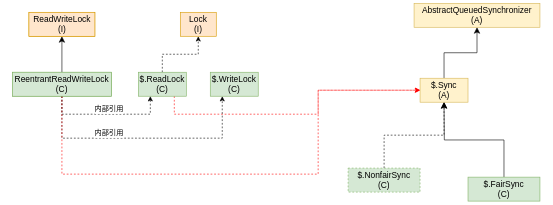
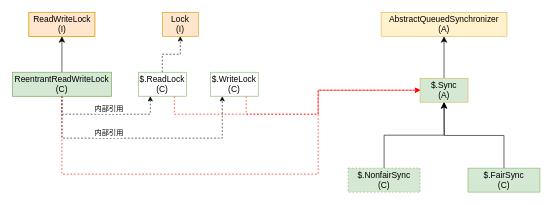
(477, 15) -> (444, 24)
(198, 24) -> (180, 24)
(162, 84) -> (162, 84)
(234, 84) -> (234, 84)
(444, 90) -> (444, 90)
none -> (246, 104)
(397, 135) -> (397, 135)
(504, 189) -> (504, 180)
